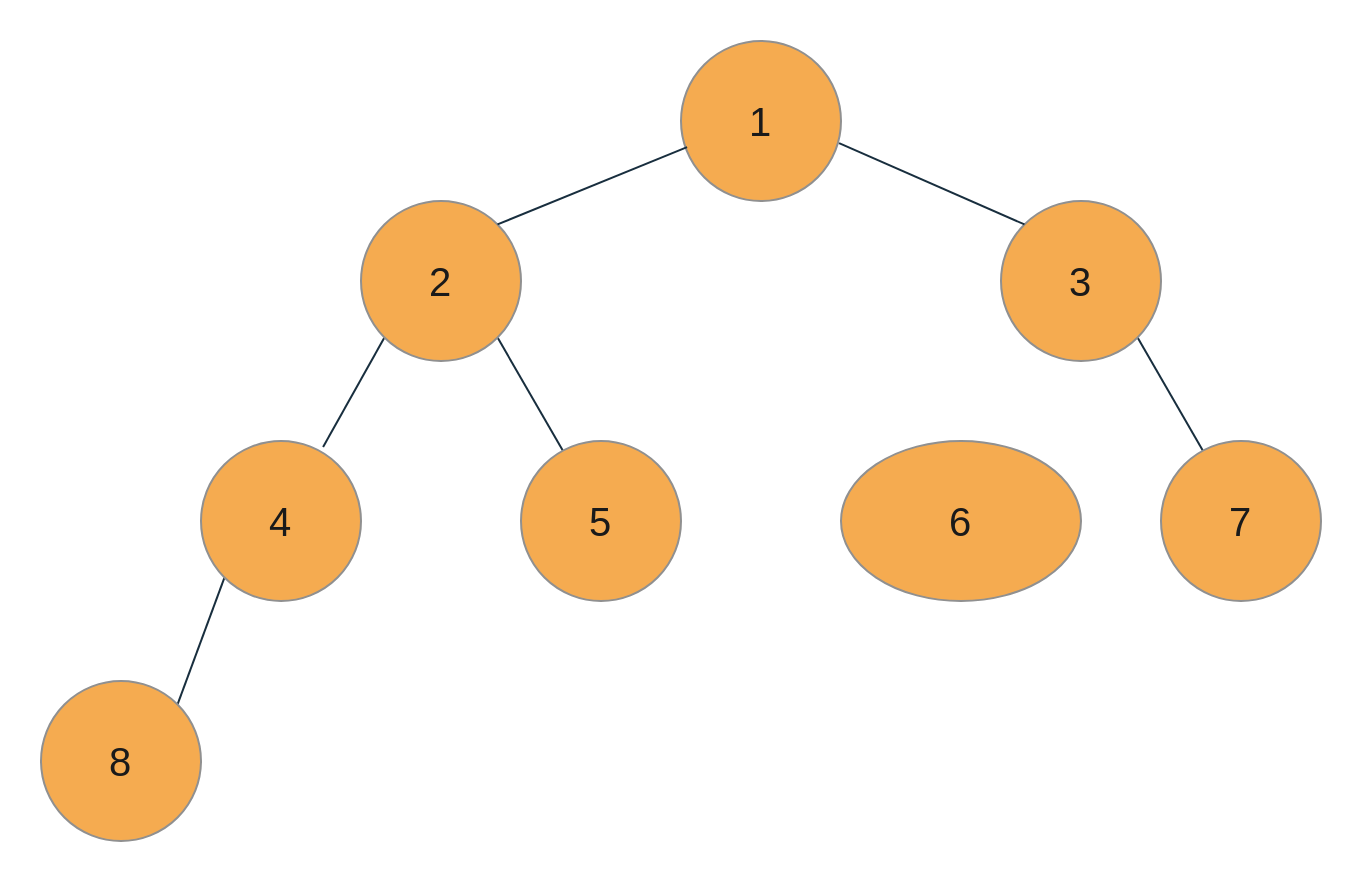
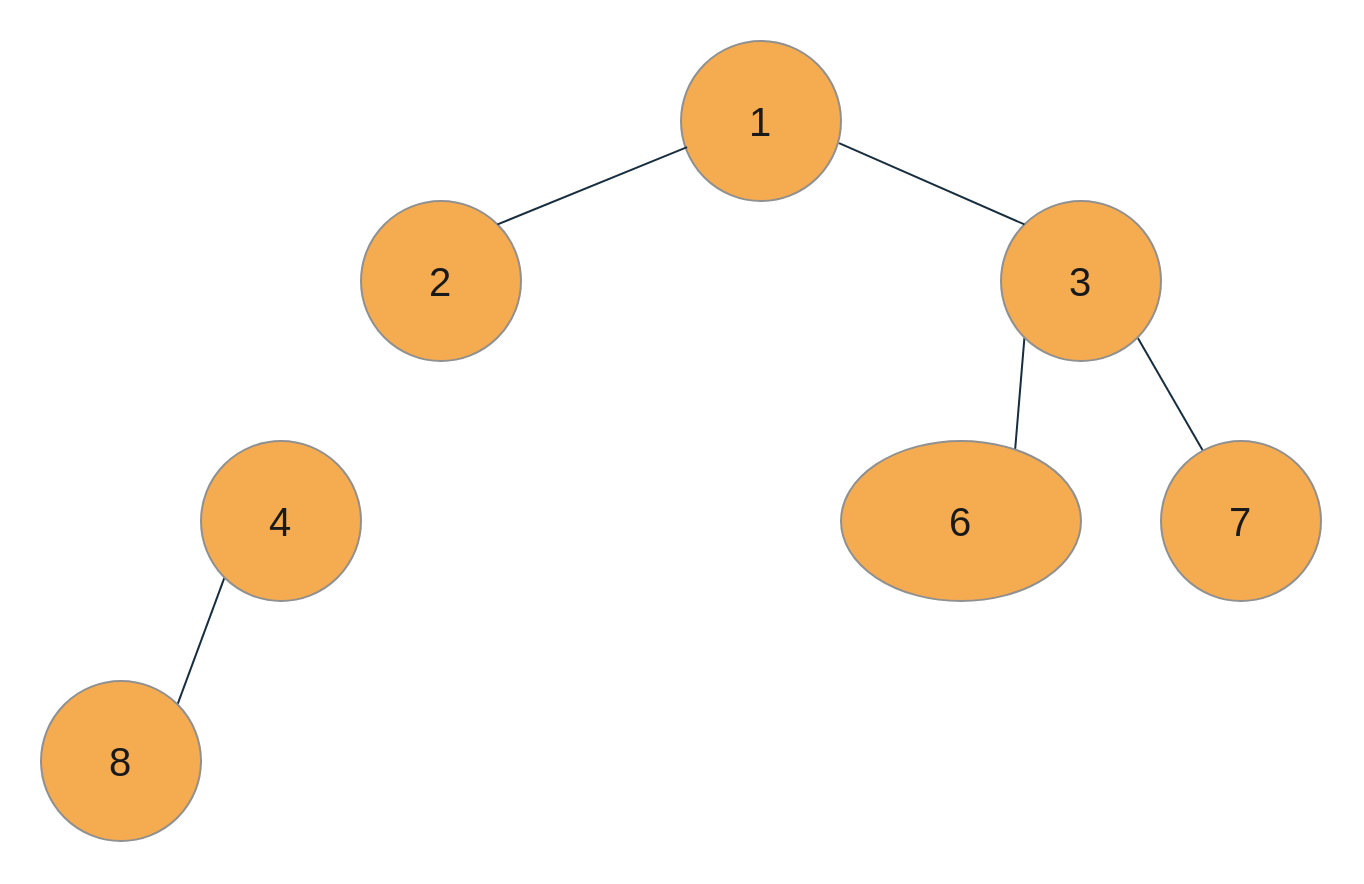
(354, 392) -> none
(530, 394) -> none
none -> (1020, 394)
(601, 521) -> none
